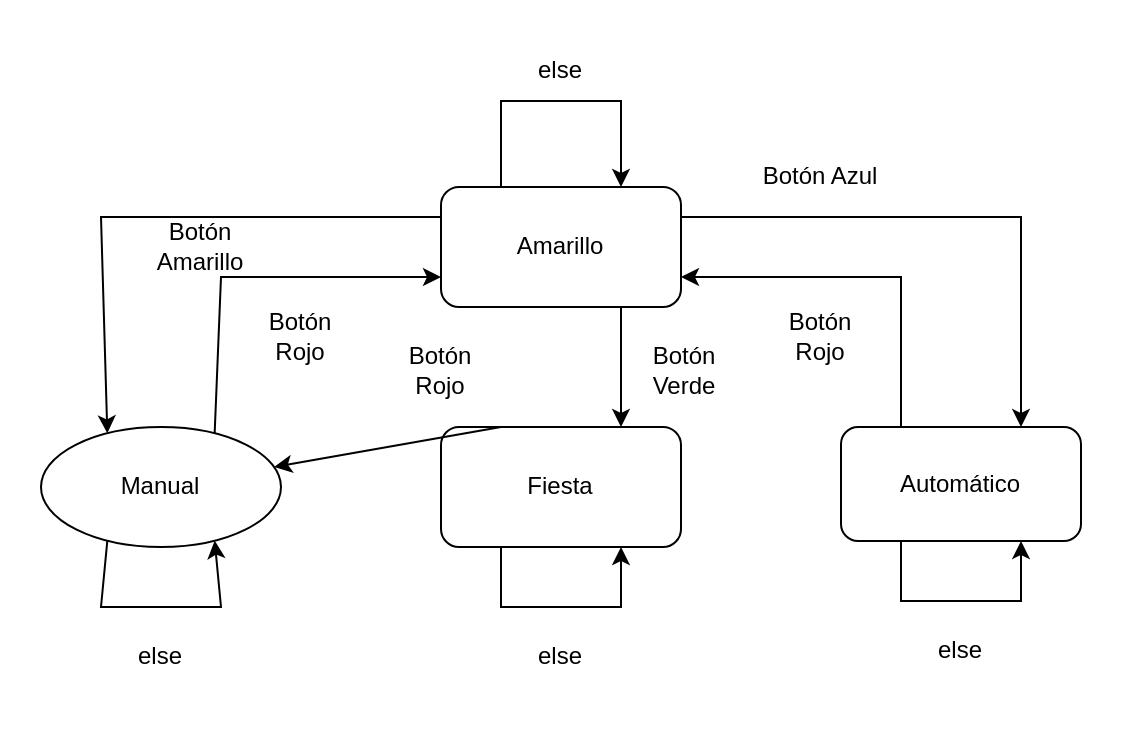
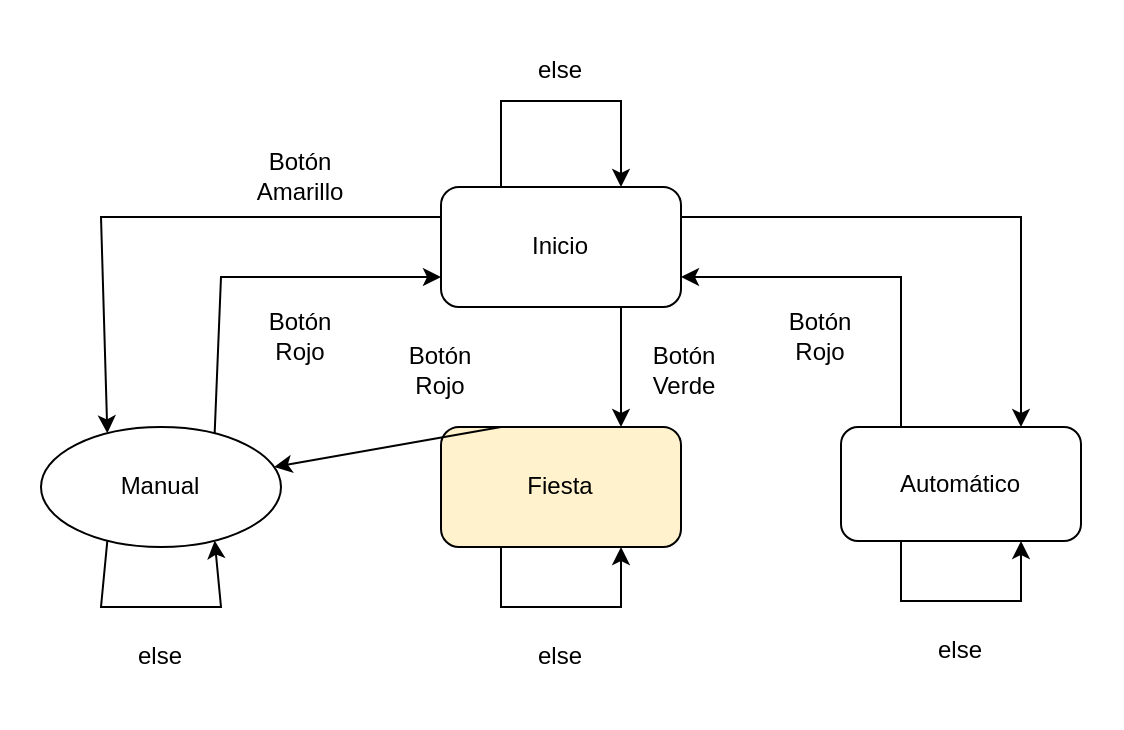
(821, 177) -> none
(201, 247) -> (301, 177)
(561, 247) -> (561, 247)
(561, 487) -> (561, 487)
